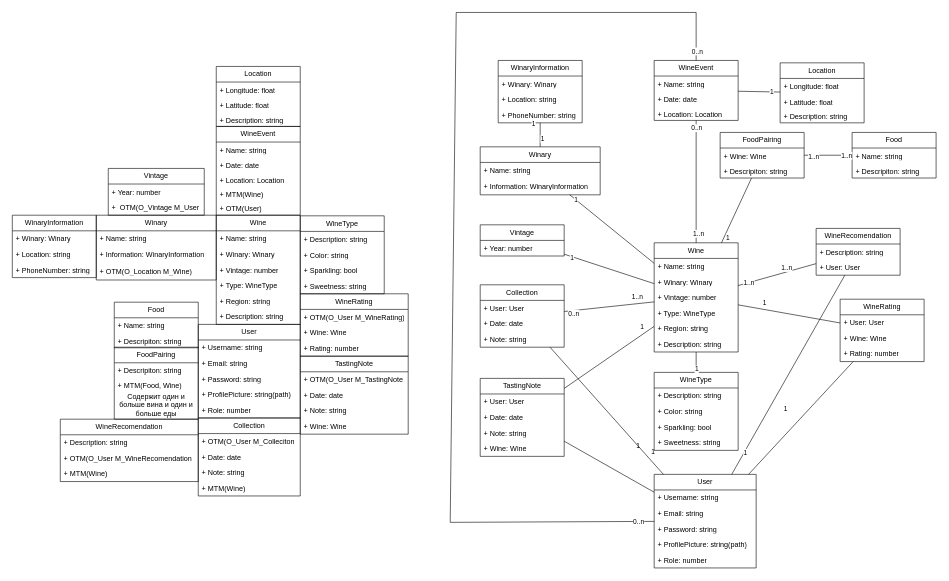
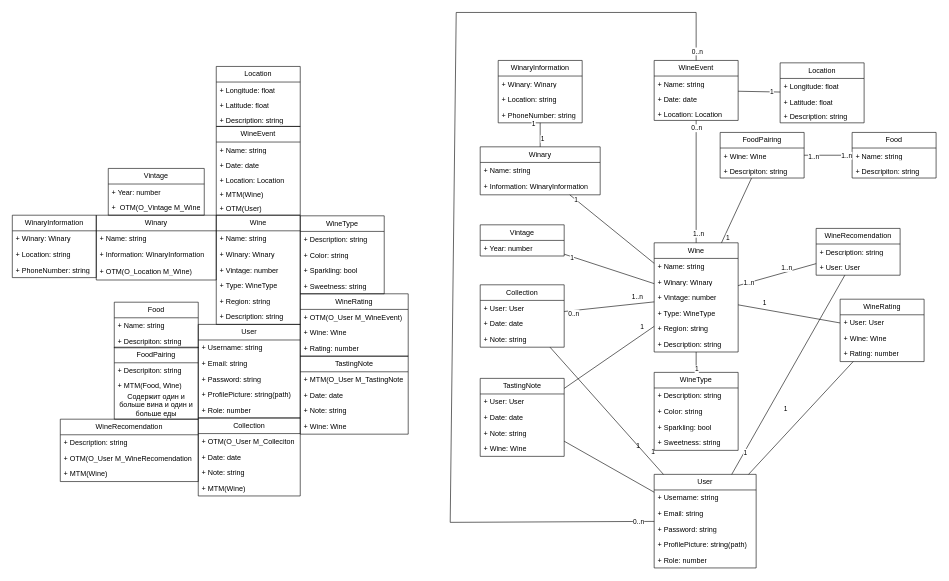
(155, 208) -> (155, 208)
(353, 318) -> (351, 318)
(354, 380) -> (354, 380)
